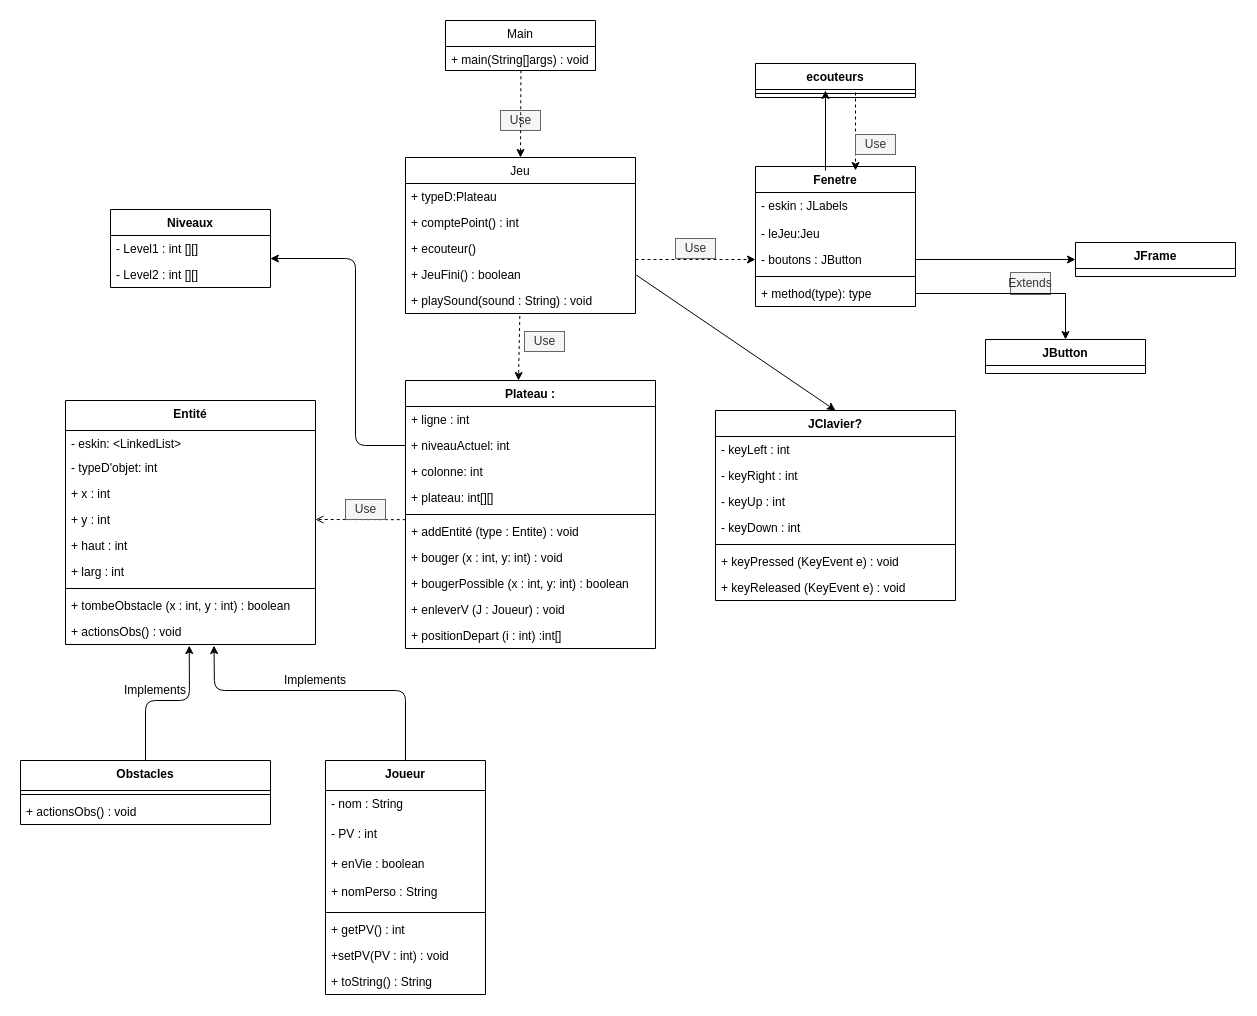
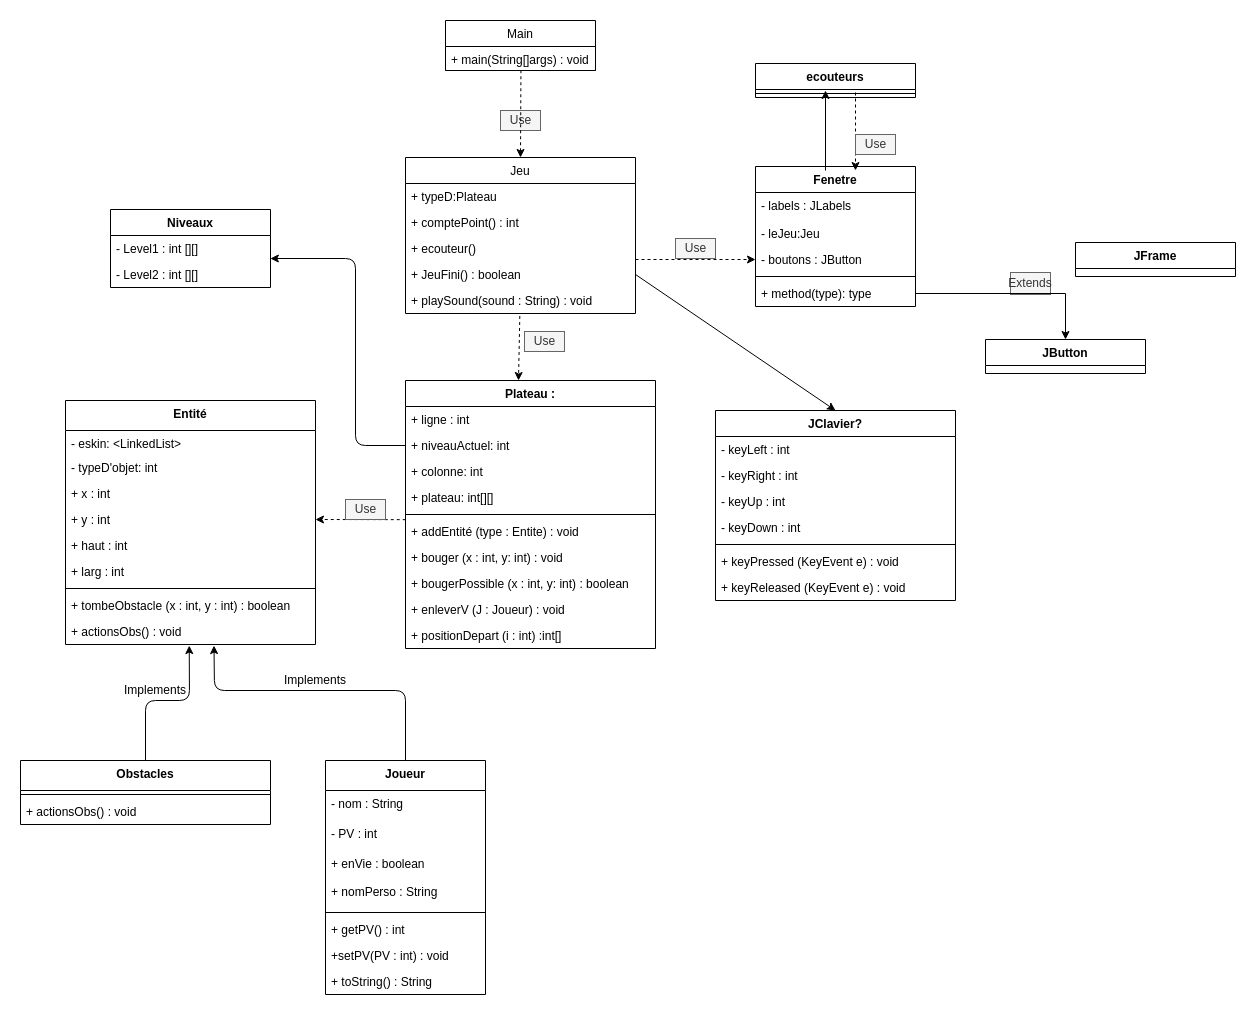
(809, 206) -> (811, 206)
(993, 260) -> none
(322, 520) -> (324, 520)
